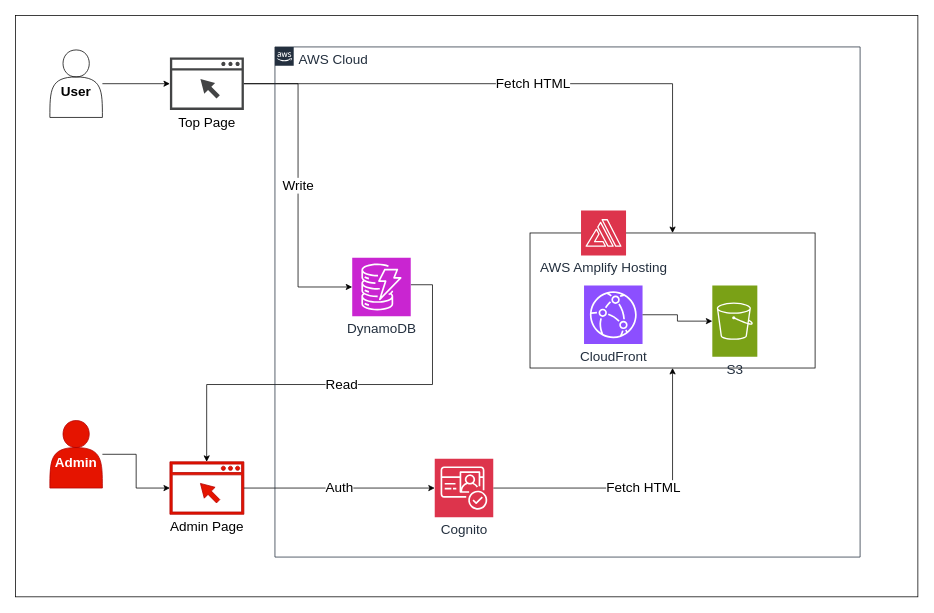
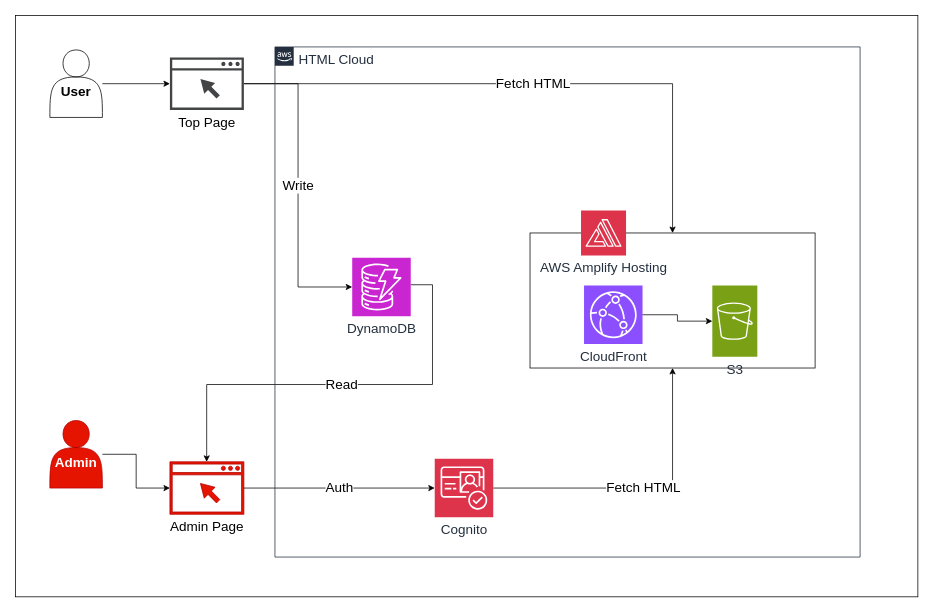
(329, 60) -> (333, 60)
